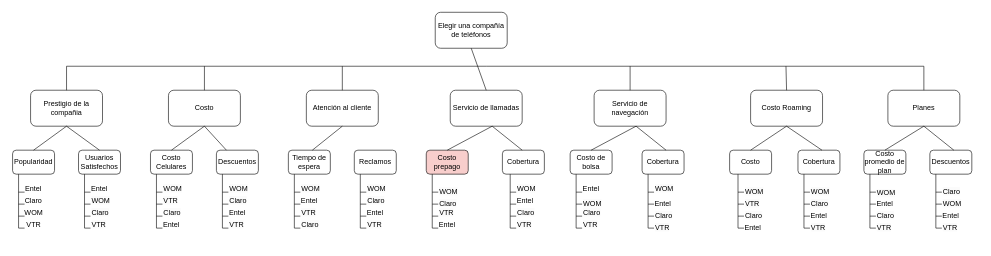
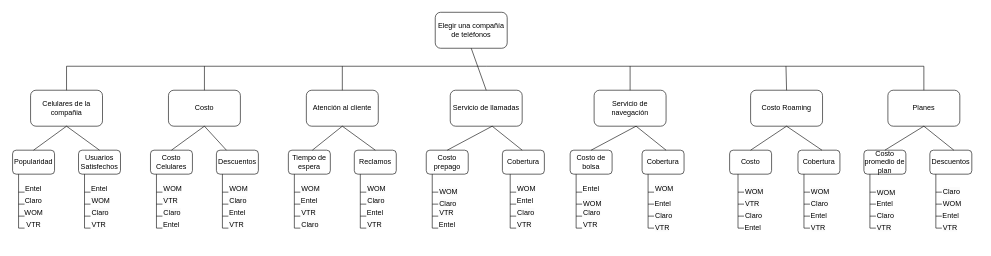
(66, 108) -> (66, 108)
none -> (360, 139)
(447, 162) -> (447, 162)
